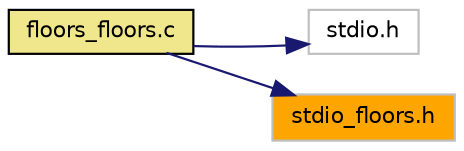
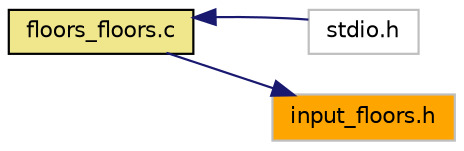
(240, 47) -> (262, 17)
(364, 118) -> (364, 118)
